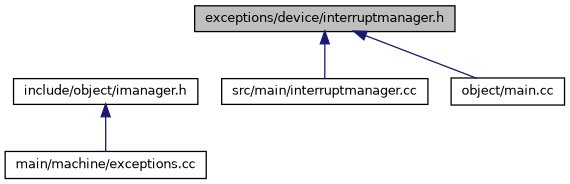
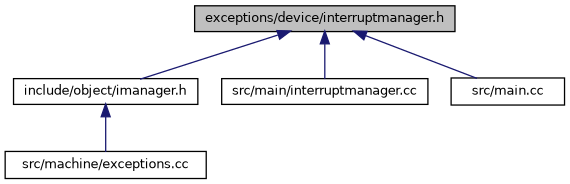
none -> (209, 57)
(508, 92) -> (508, 92)
(106, 165) -> (106, 165)
